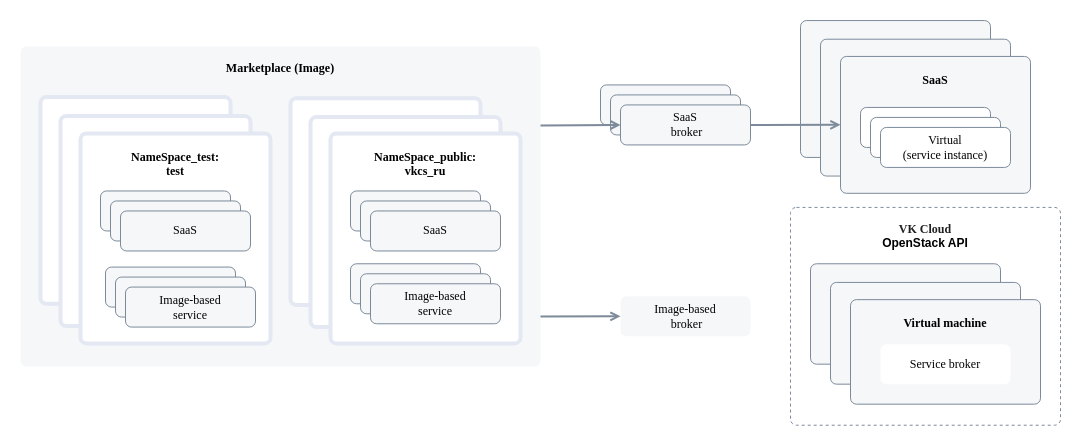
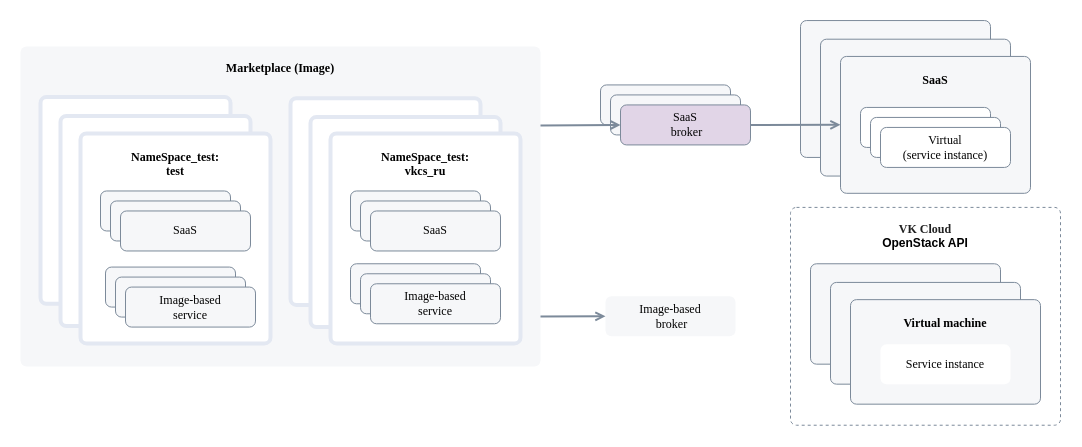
(686, 125) -> (686, 125)
(426, 165) -> (426, 165)
(686, 316) -> (671, 316)
(946, 365) -> (946, 365)
